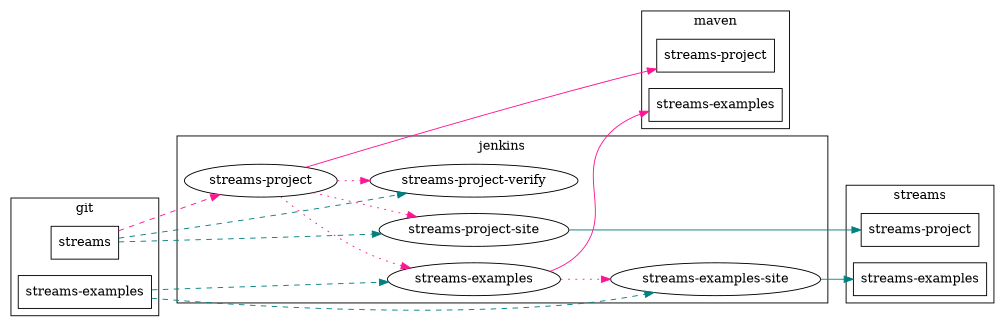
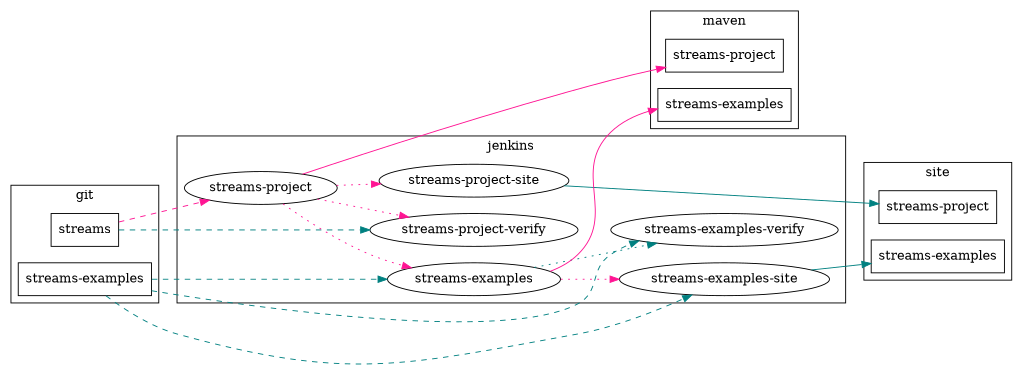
(920, 196) -> (938, 173)
none -> (724, 230)
(245, 238) -> none
